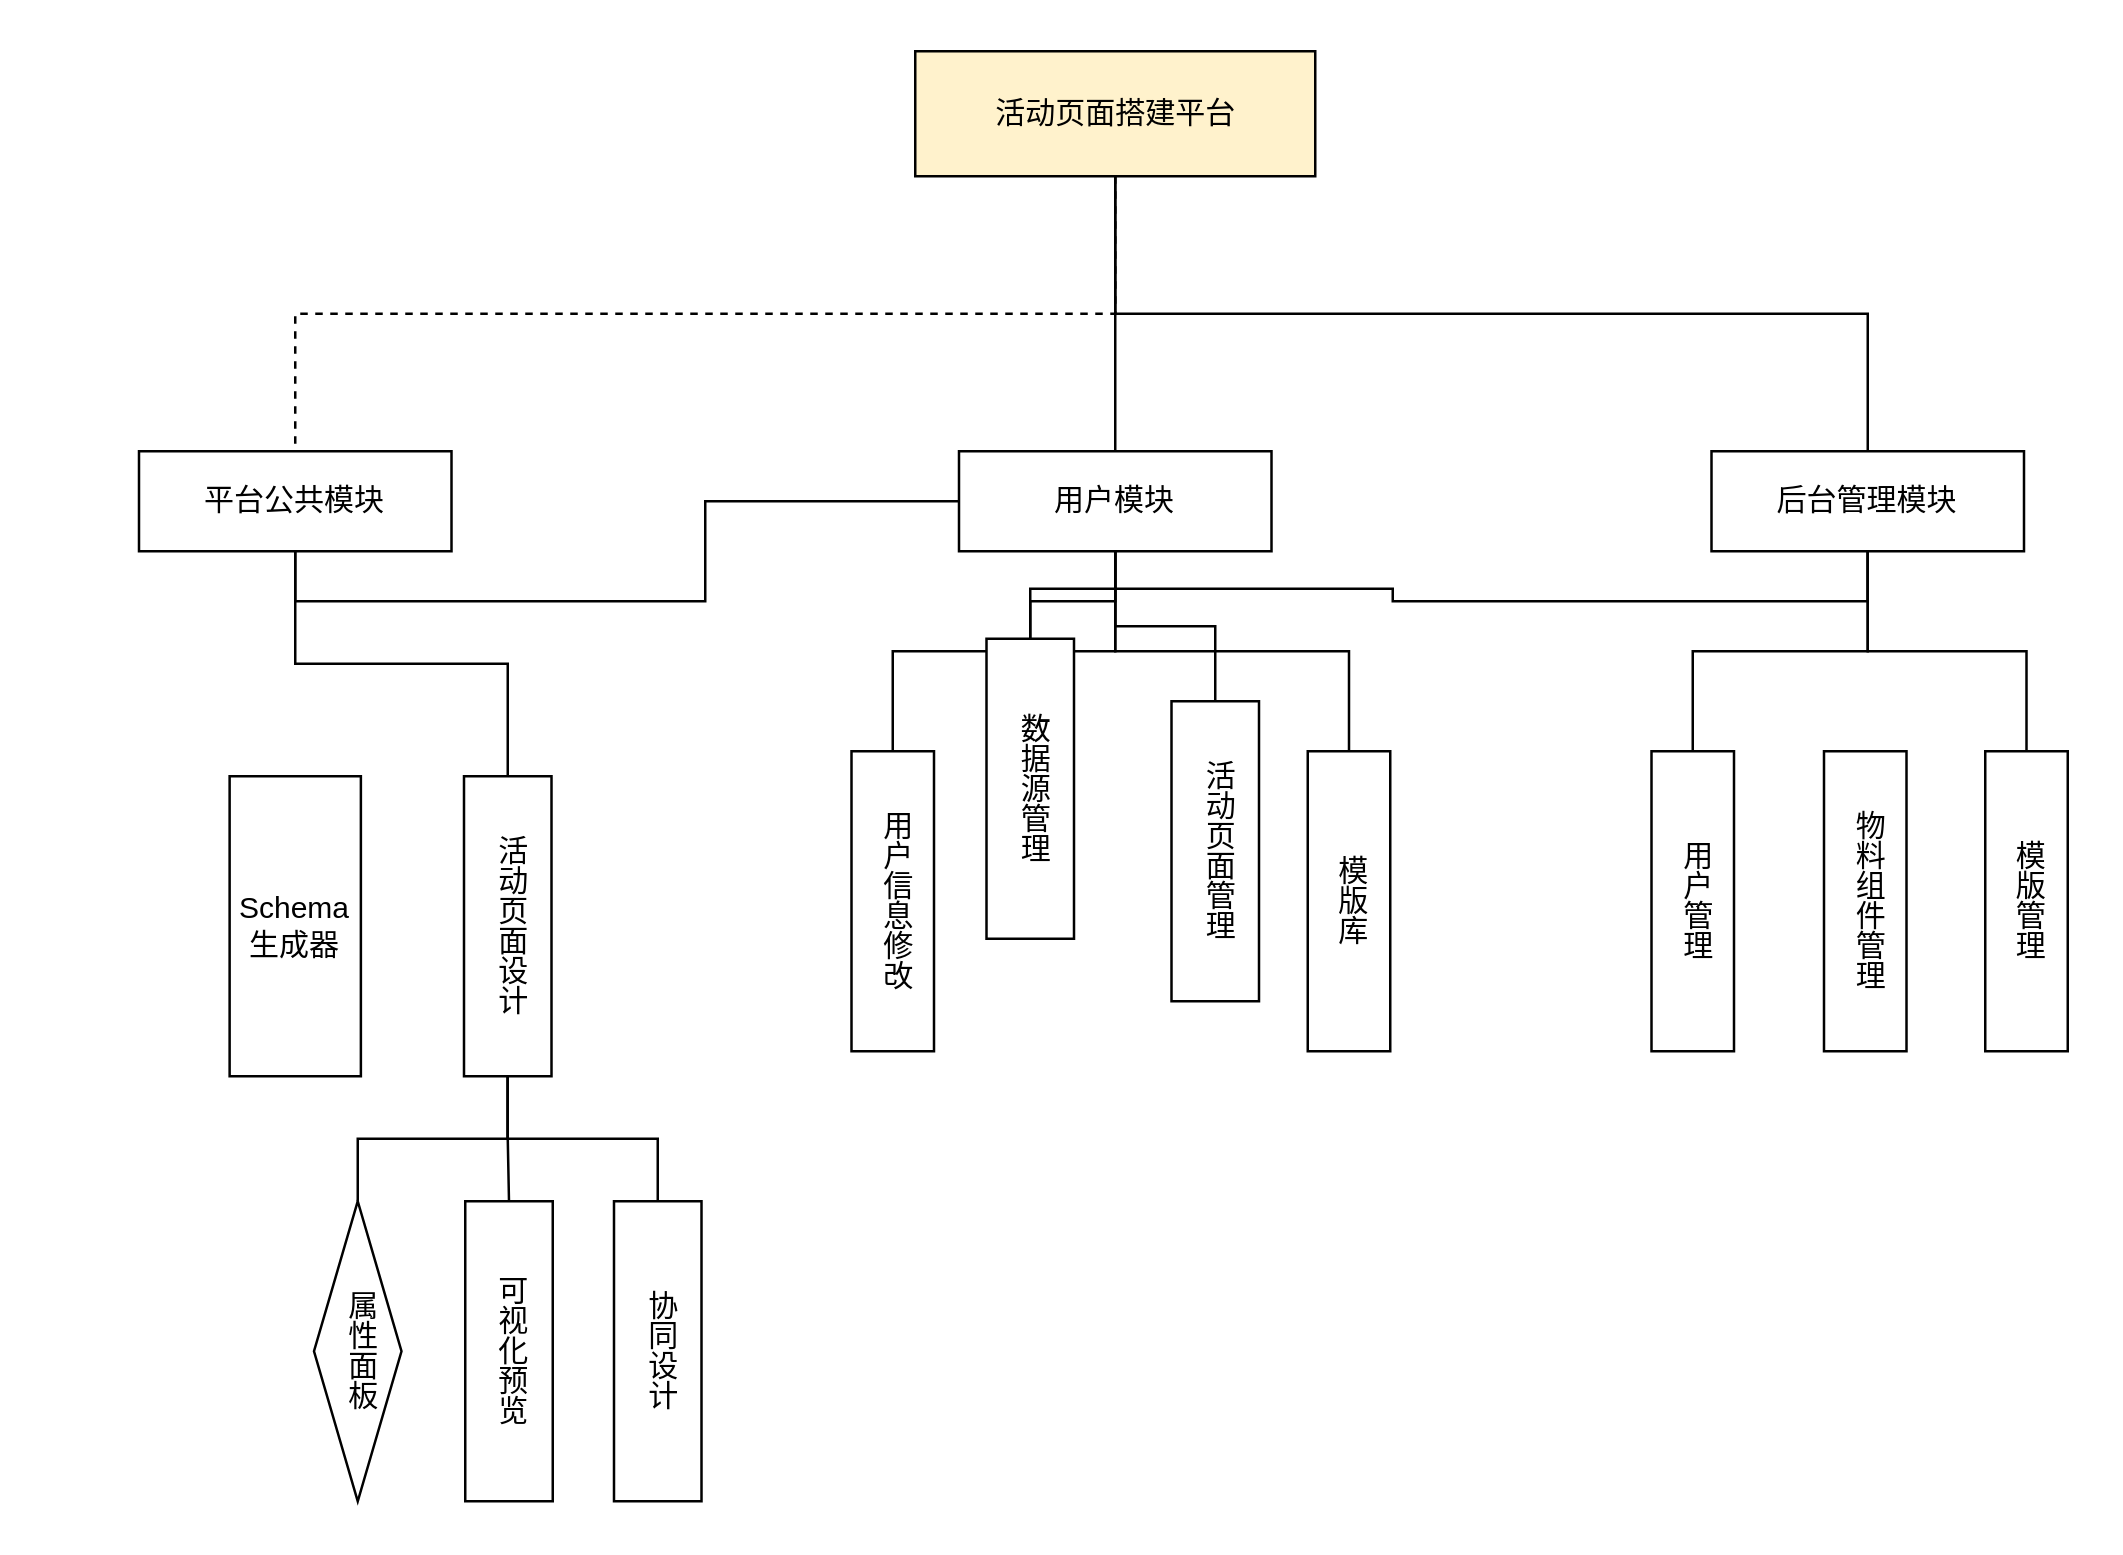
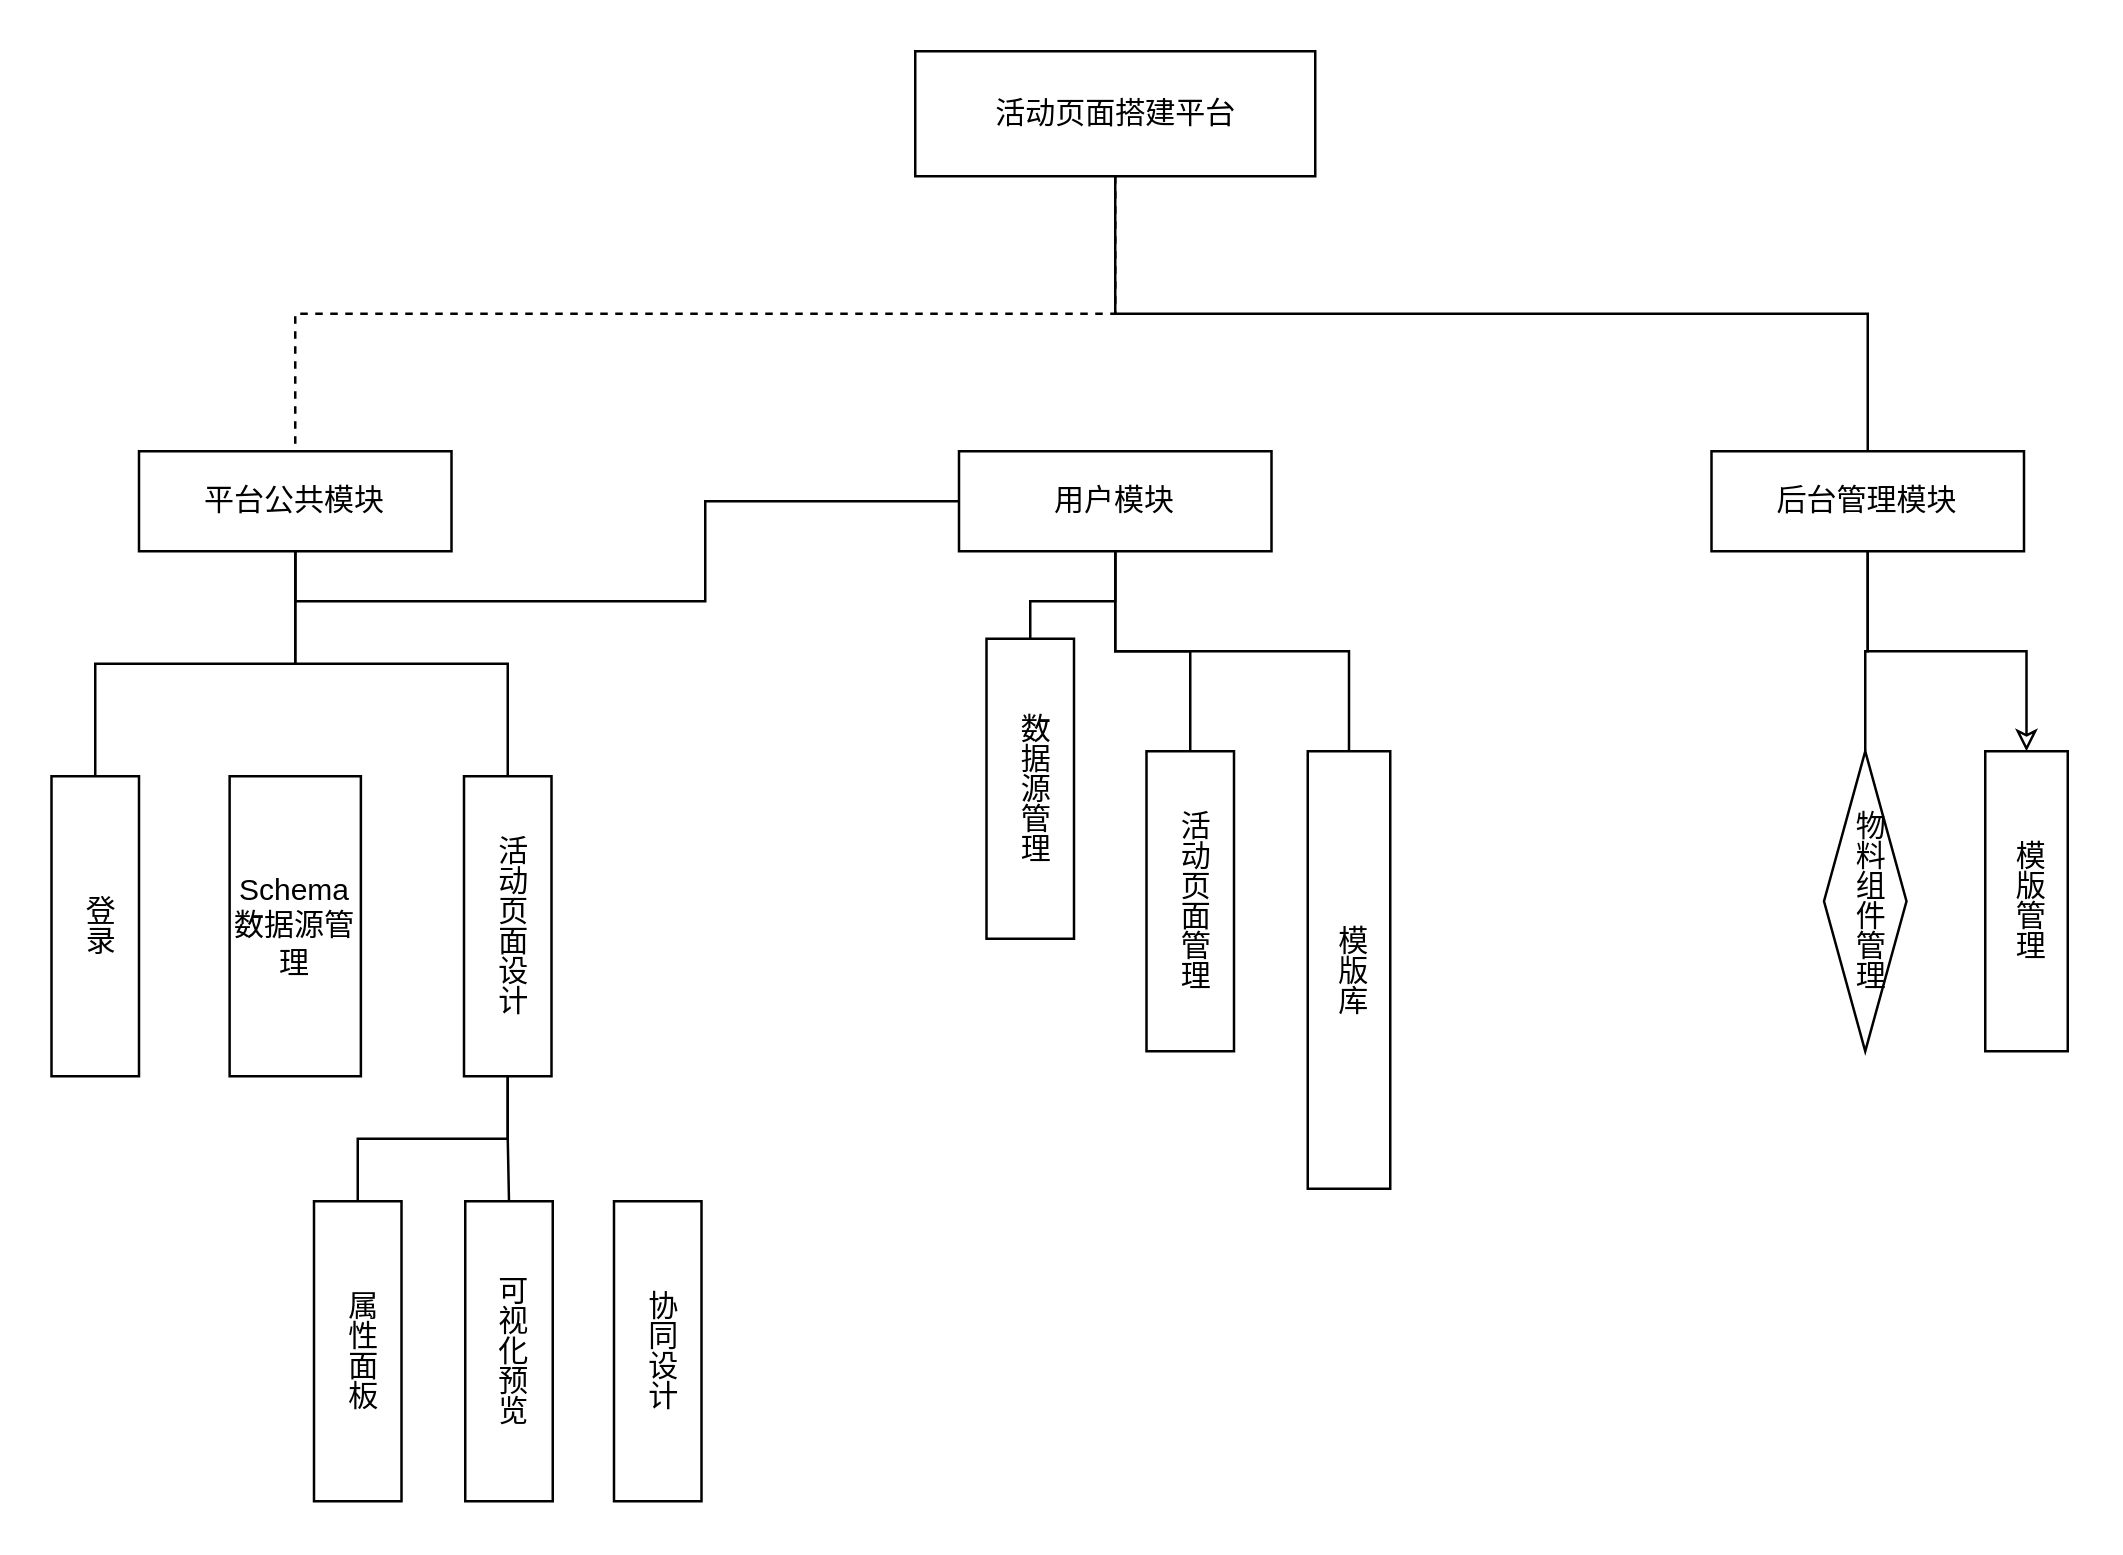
(1115, 114) -> (1115, 114)
(1115, 384) -> none
(1486, 601) -> (1865, 703)
(1727, 651) -> none
(893, 654) -> none
none -> (139, 664)
(2026, 739) -> (2026, 733)
(1215, 851) -> (1190, 901)
(893, 901) -> none
(1349, 901) -> (1349, 970)
(1693, 901) -> none
(1865, 901) -> (1865, 901)
none -> (95, 926)
(295, 926) -> (295, 926)
(616, 1139) -> none
(358, 1351) -> (358, 1351)
